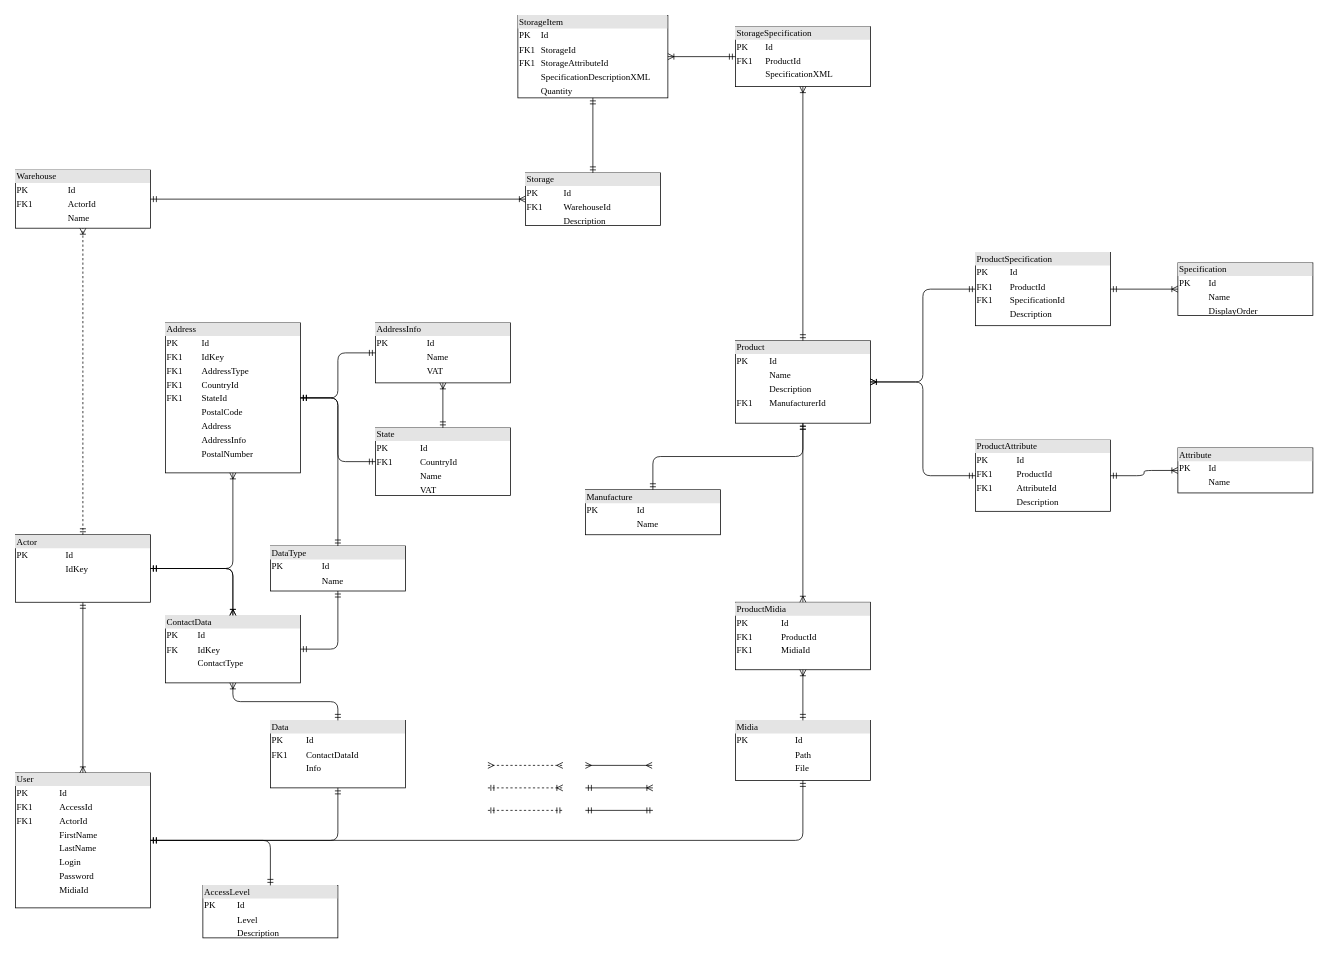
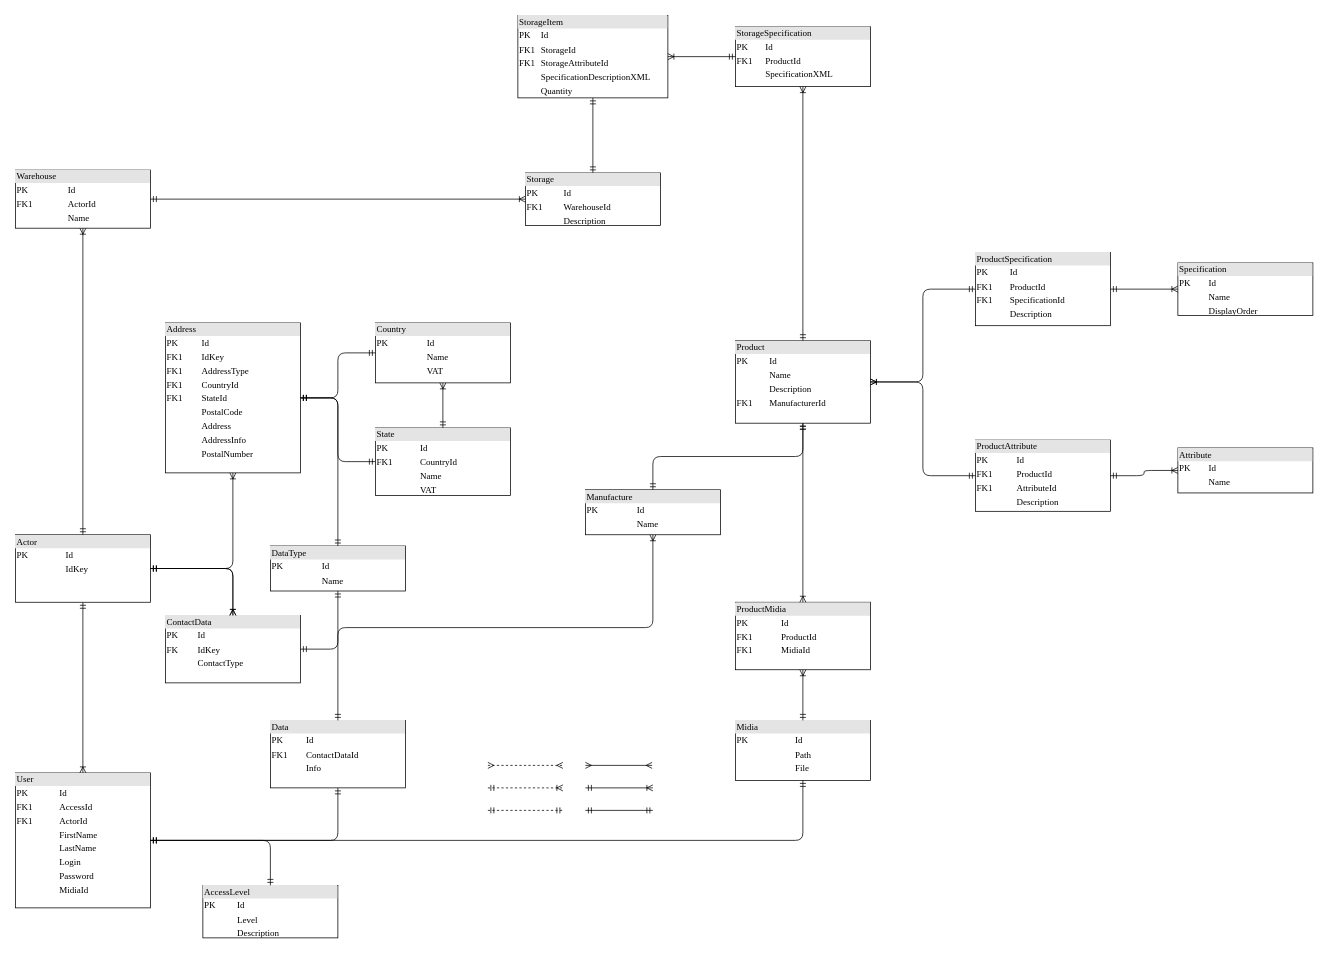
(403, 344) -> (393, 344)
(83, 380) -> (83, 380)
(279, 702) -> (539, 628)
